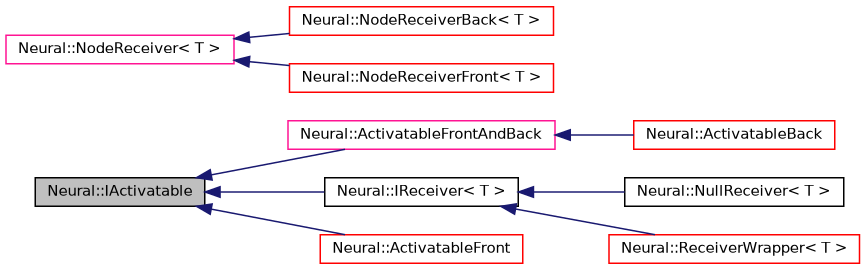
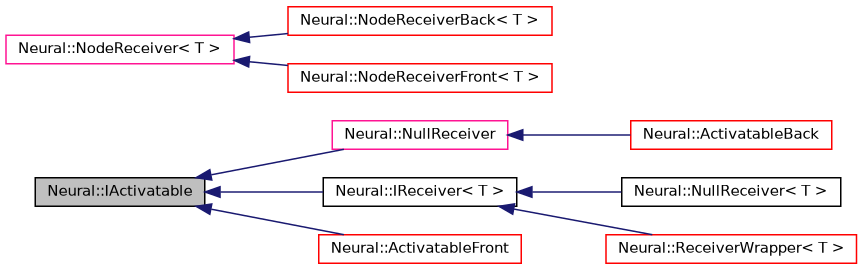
(422, 135) -> (420, 135)
